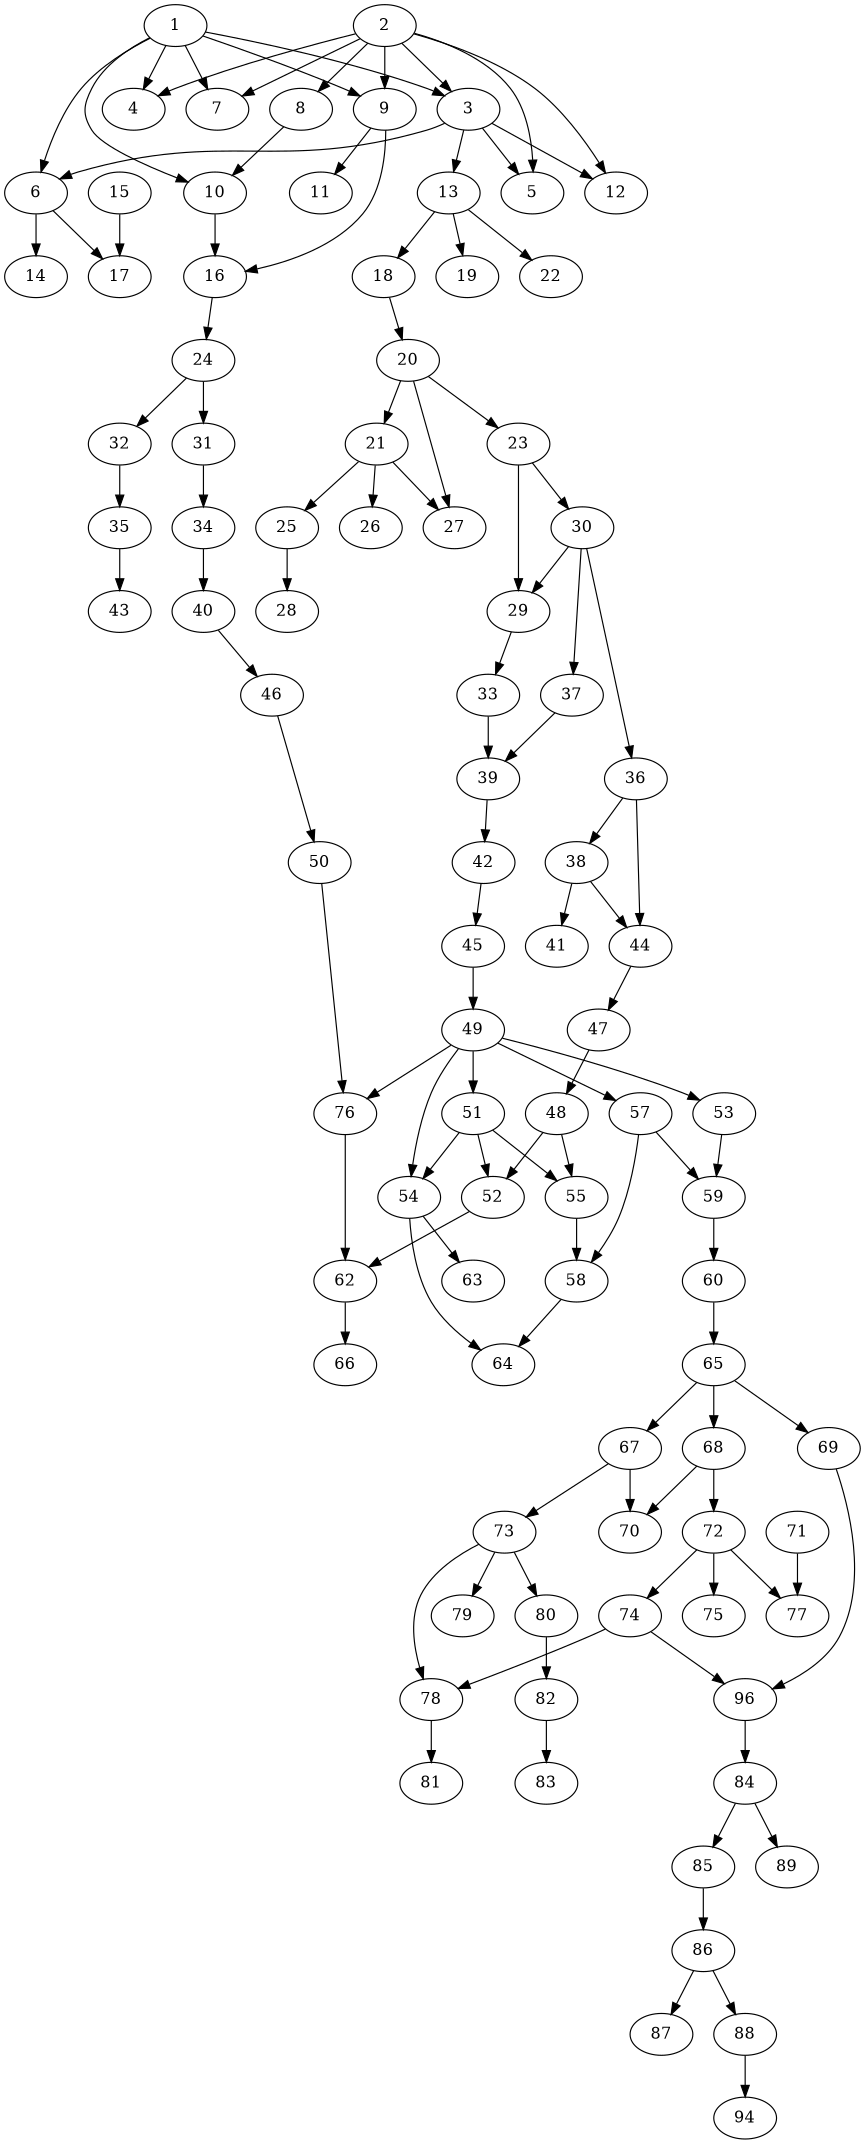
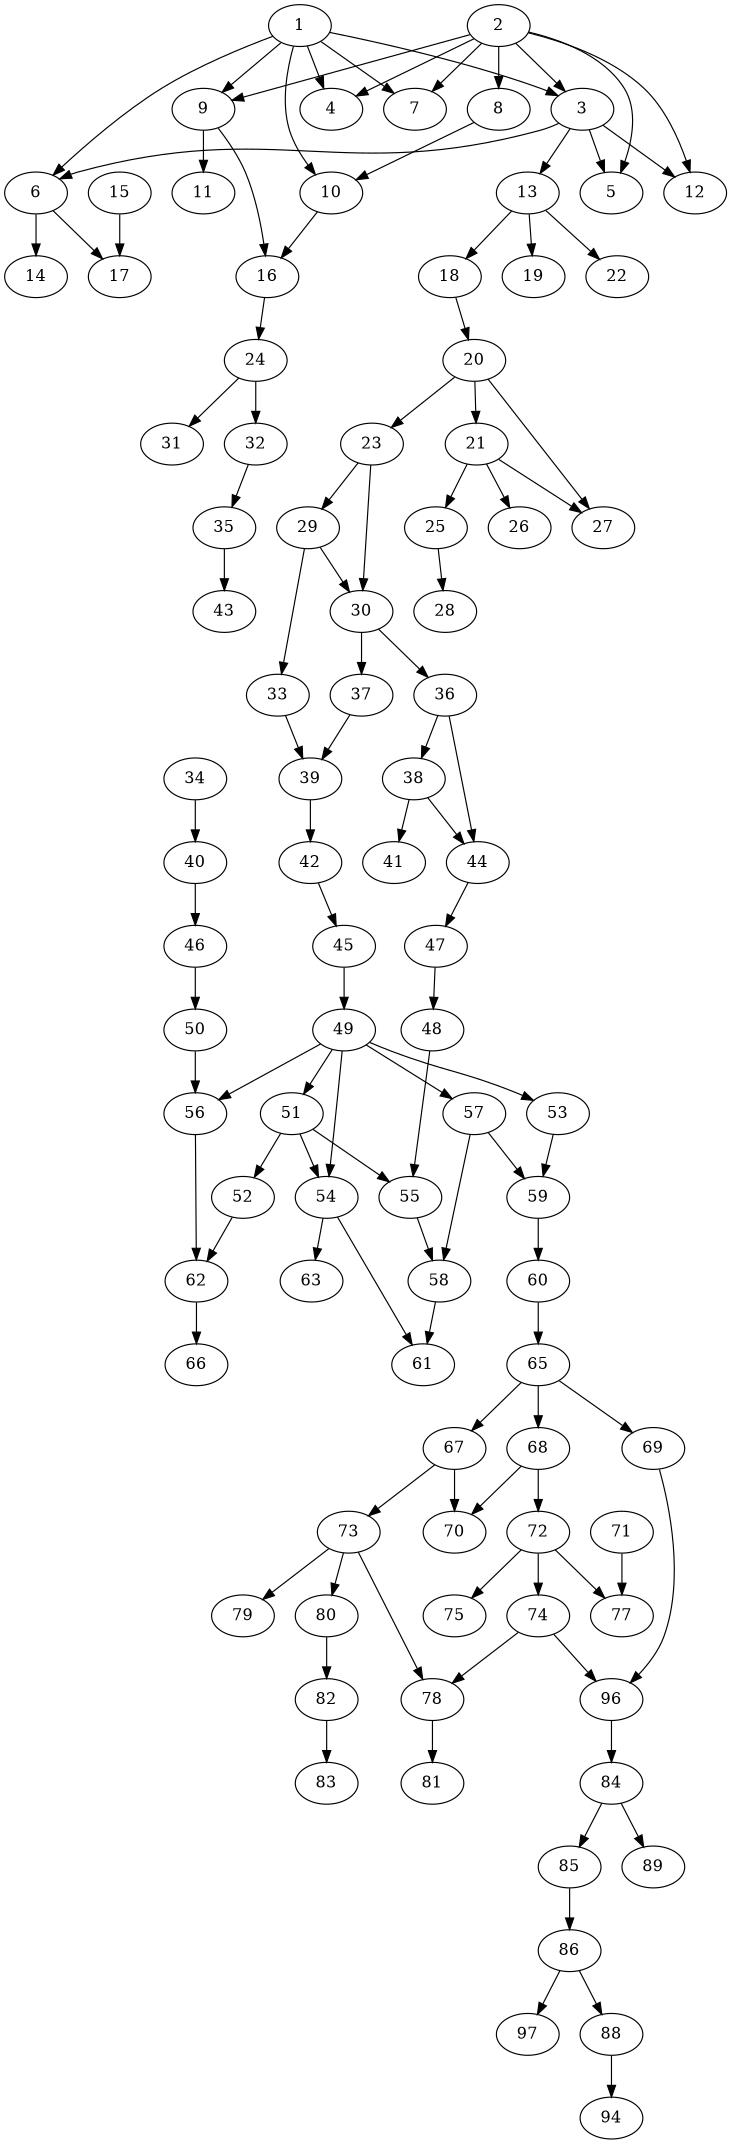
(203, 480) -> none
(554, 565) -> (332, 565)
(345, 1114) -> (195, 1114)
(529, 1150) -> none
(503, 1365) -> (423, 1365)
(661, 2034) -> (528, 2034)
